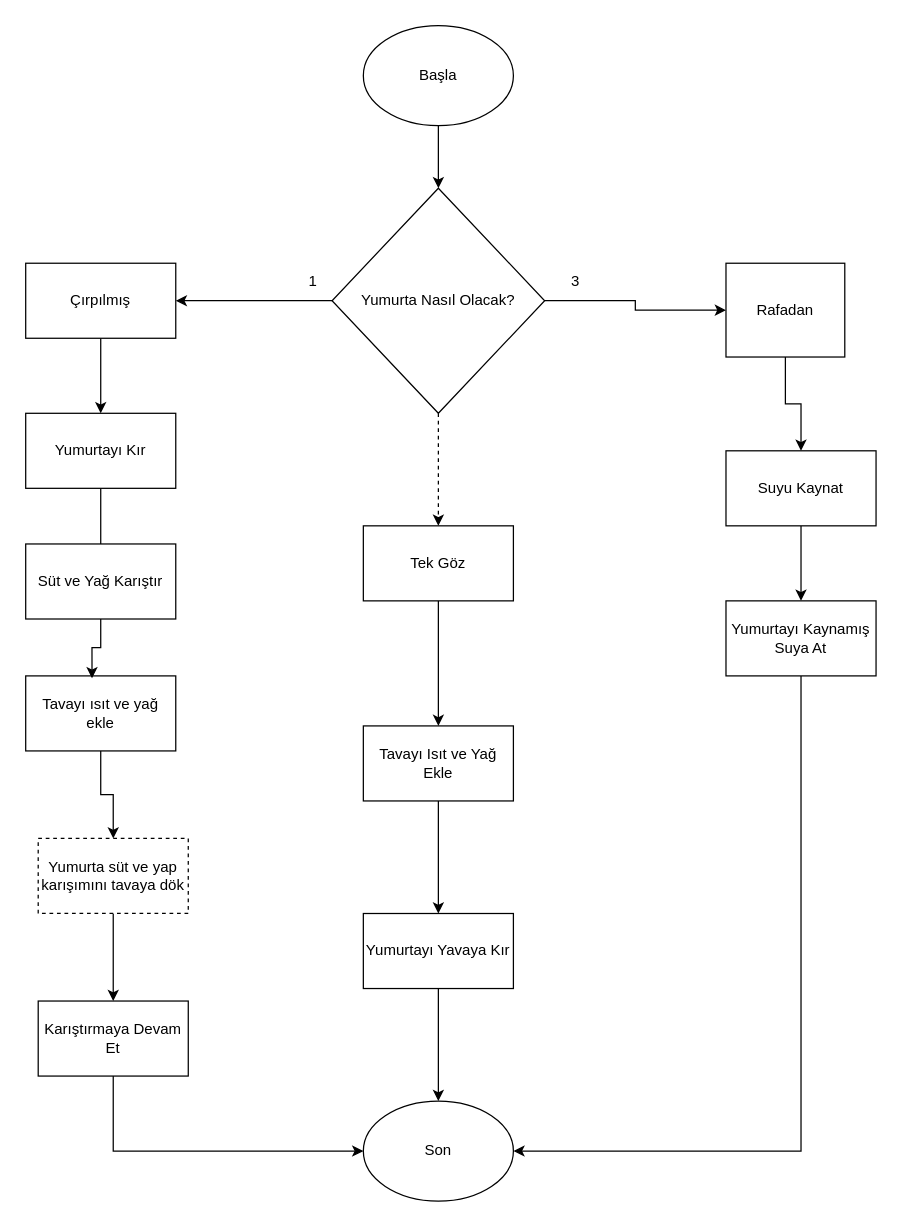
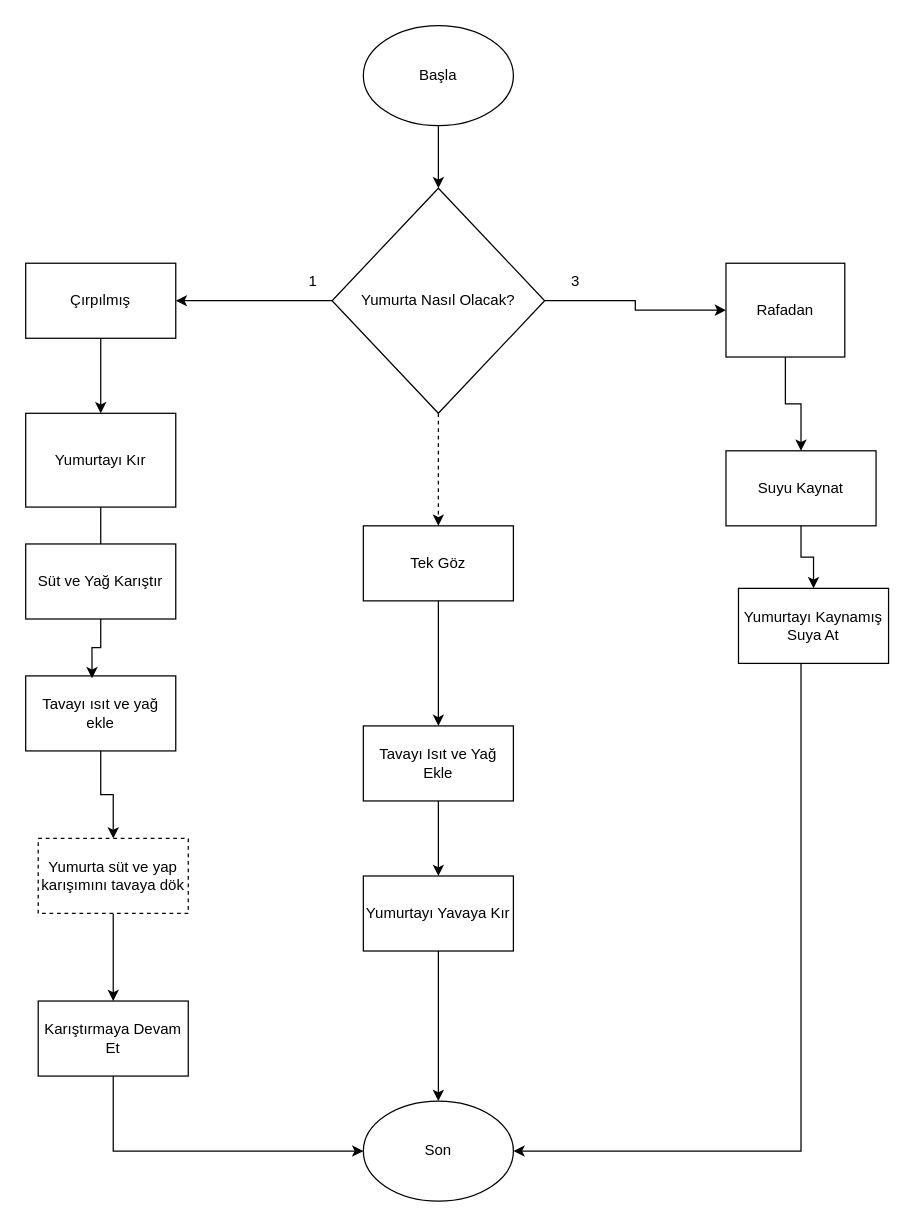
(101, 451) -> (101, 460)
(801, 638) -> (813, 626)
(438, 951) -> (438, 913)
